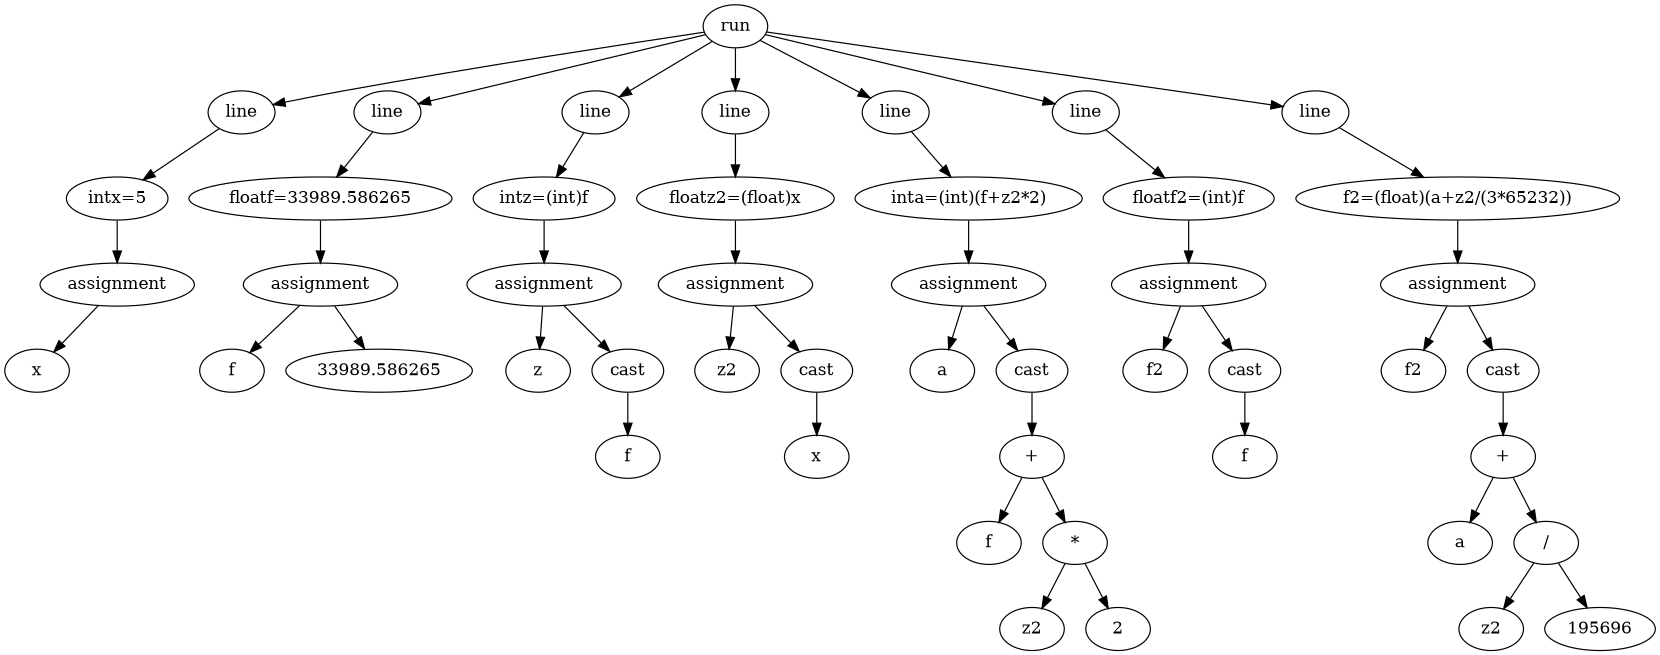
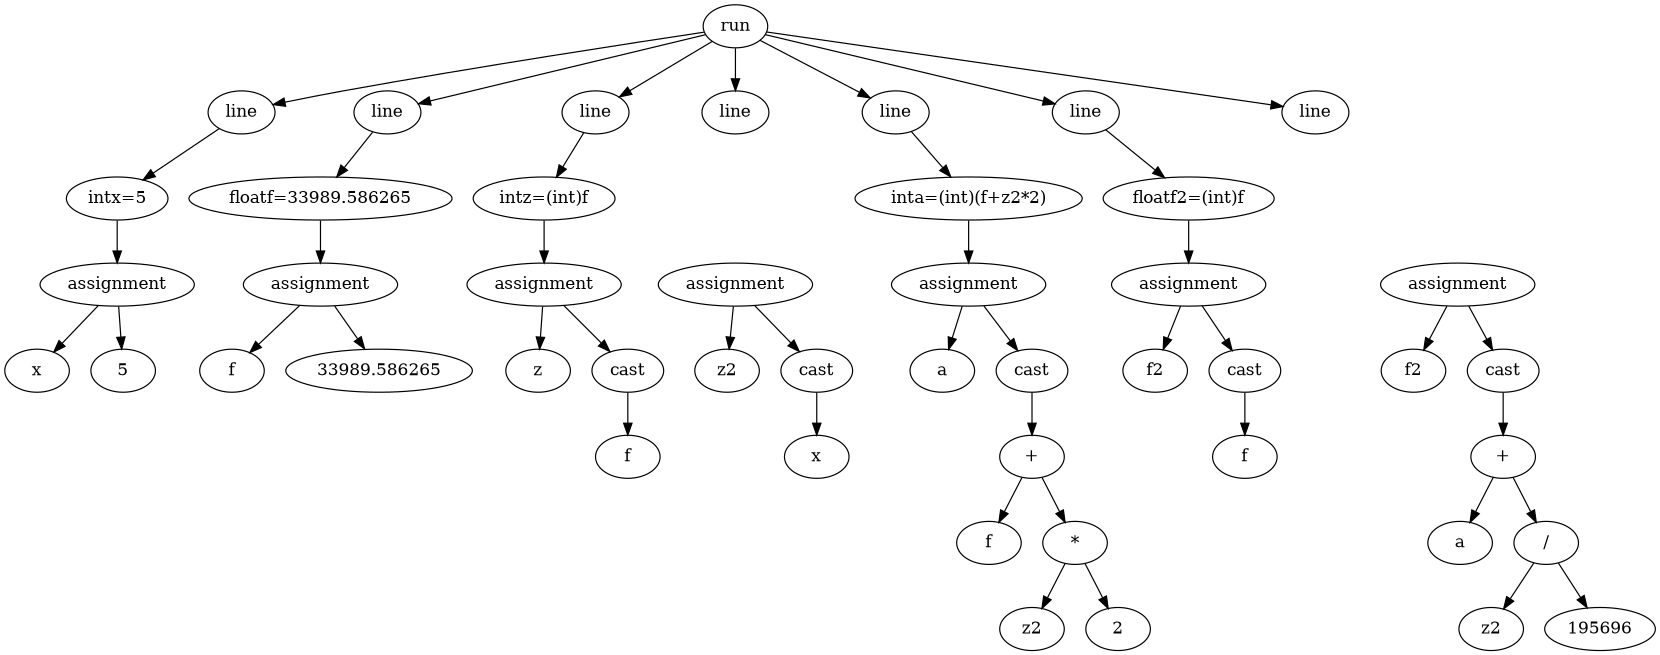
(735, 199) -> none
(1458, 199) -> none
none -> (123, 371)
